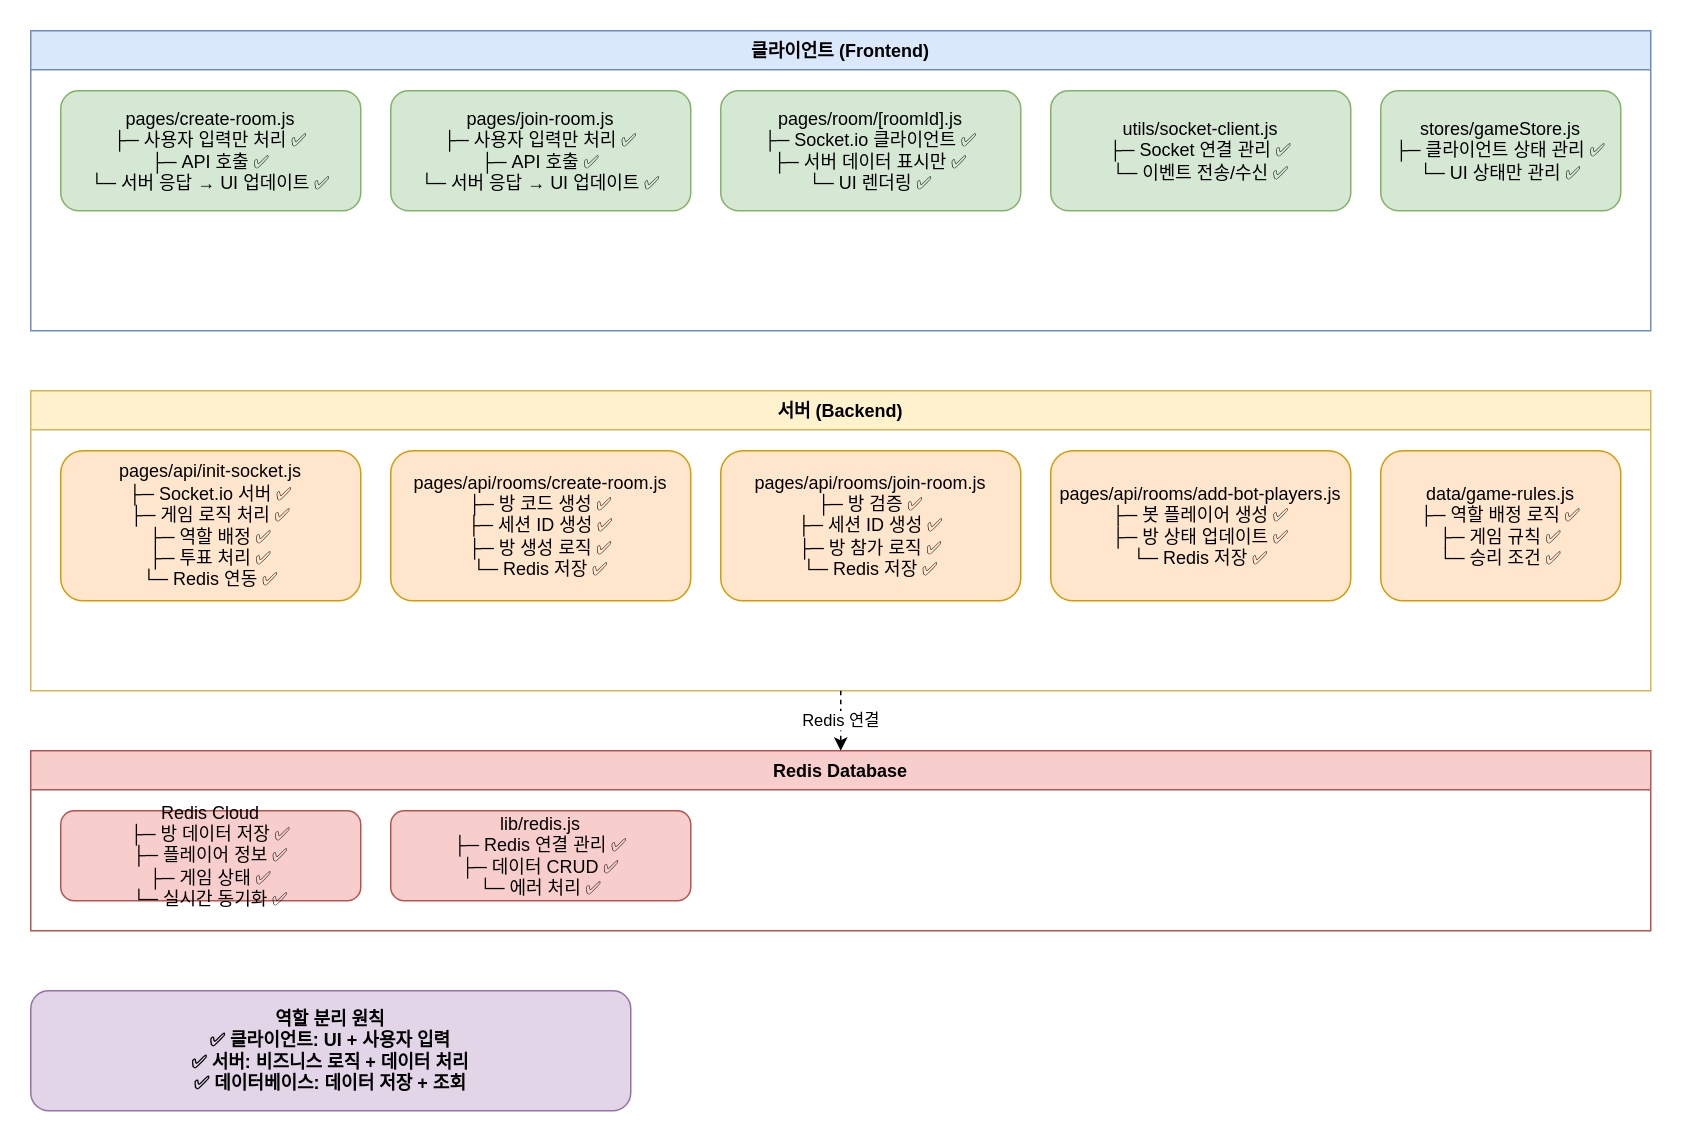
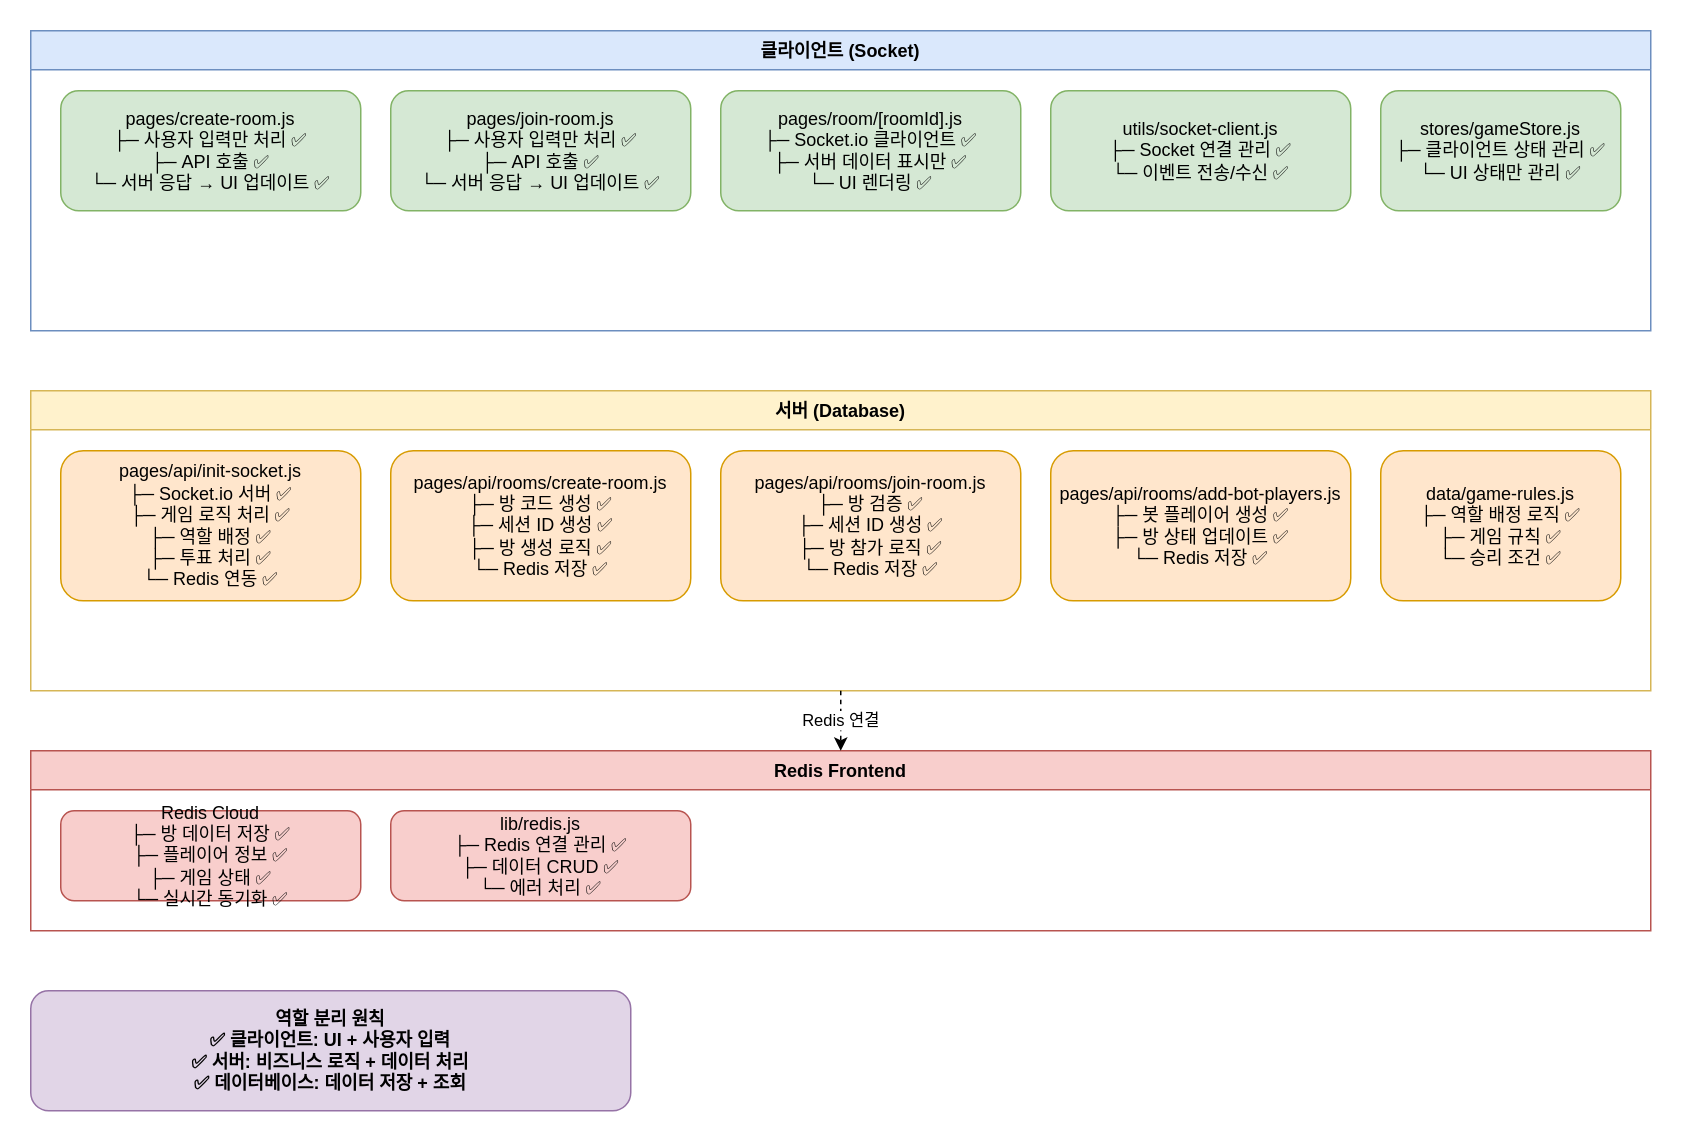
(840, 51) -> (840, 51)
(840, 411) -> (840, 411)
(840, 771) -> (840, 771)
